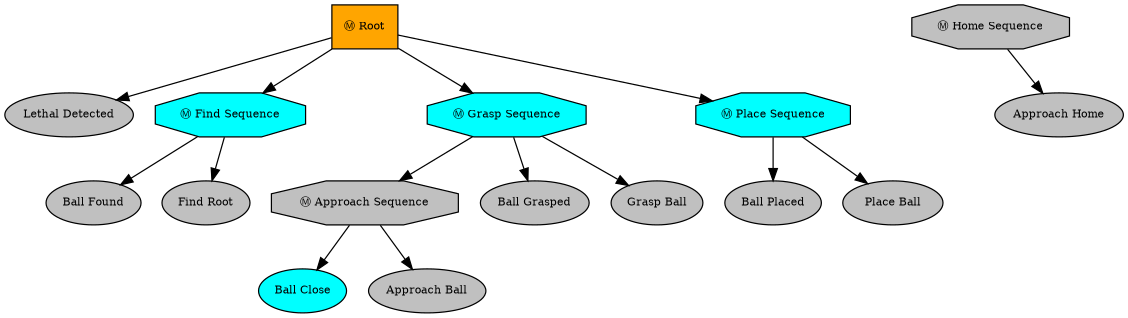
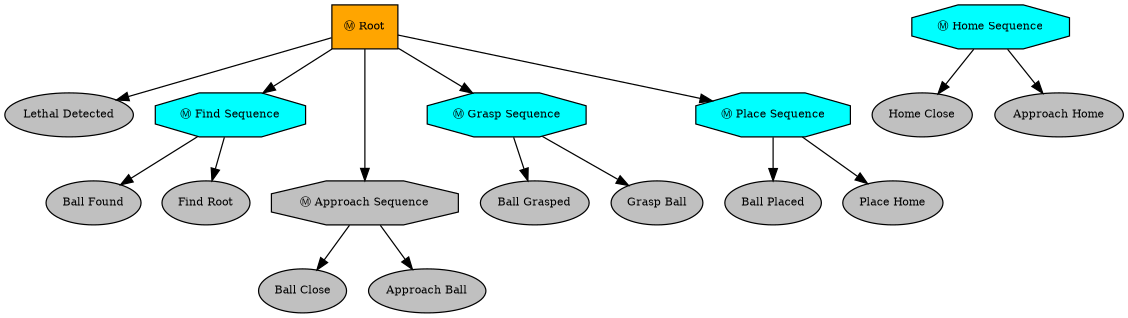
(991, 27) -> (991, 27)
none -> (922, 115)
(442, 155) -> (365, 109)
(893, 203) -> (893, 203)
(303, 291) -> (303, 291)
